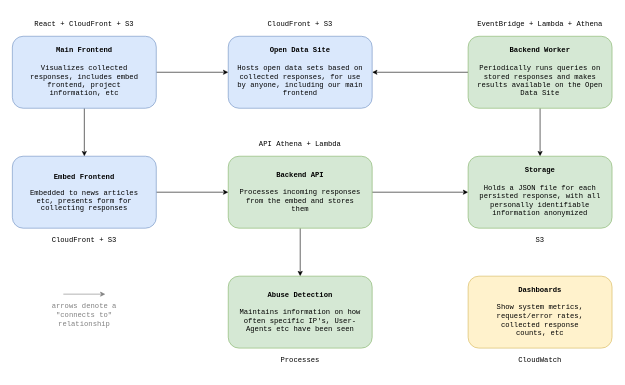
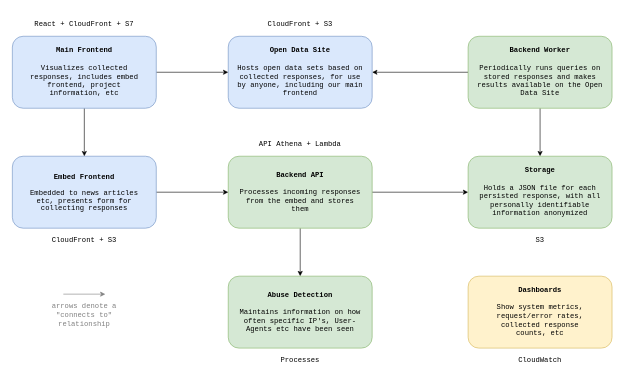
(84, 24) -> (84, 24)
(540, 24) -> none
